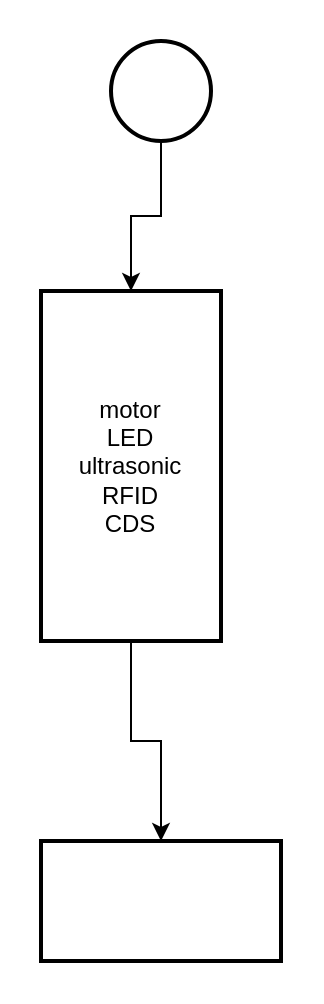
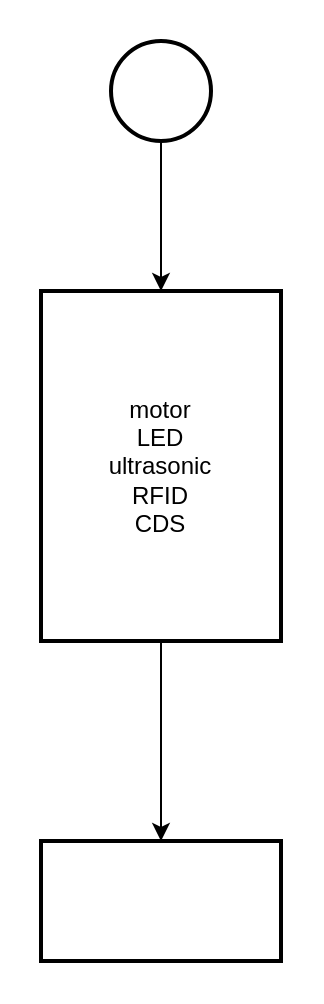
(131, 466) -> (161, 466)
